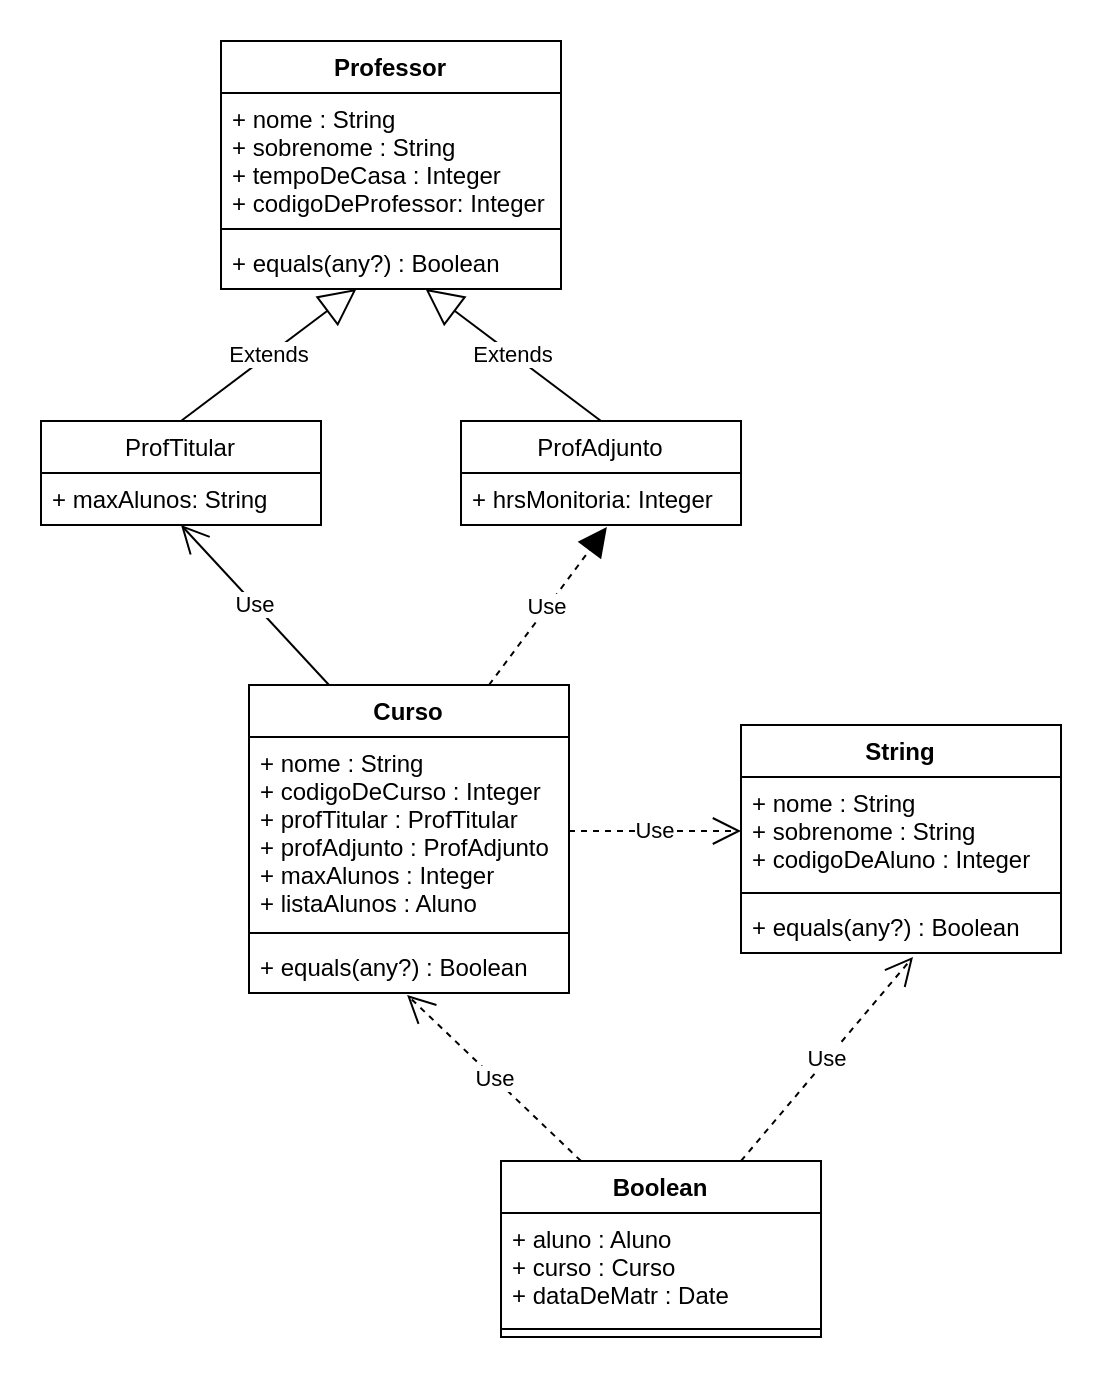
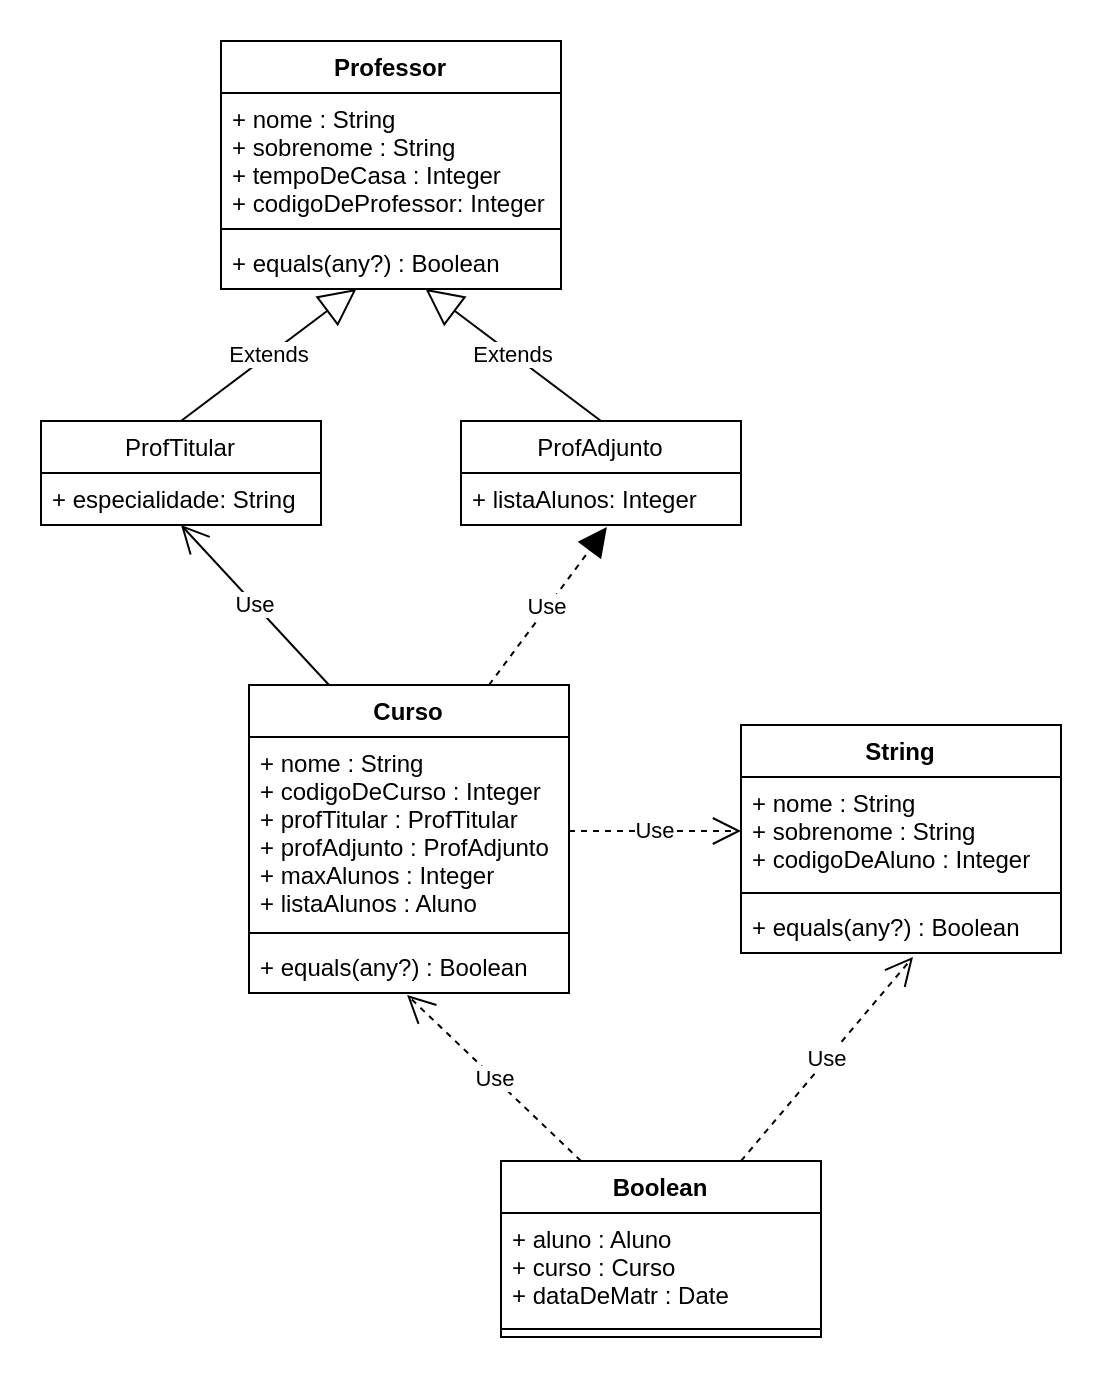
(164, 500) -> (185, 500)
(611, 500) -> (601, 500)
